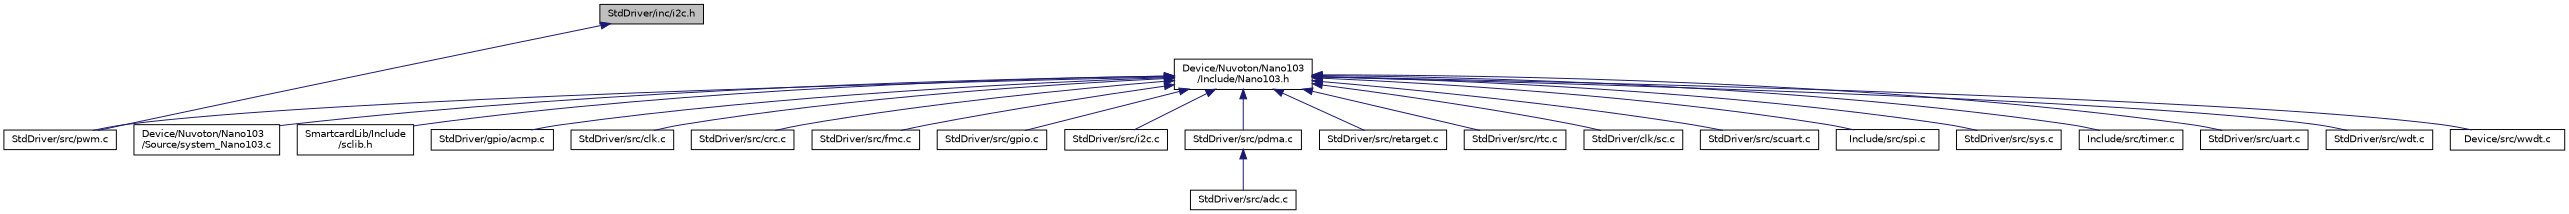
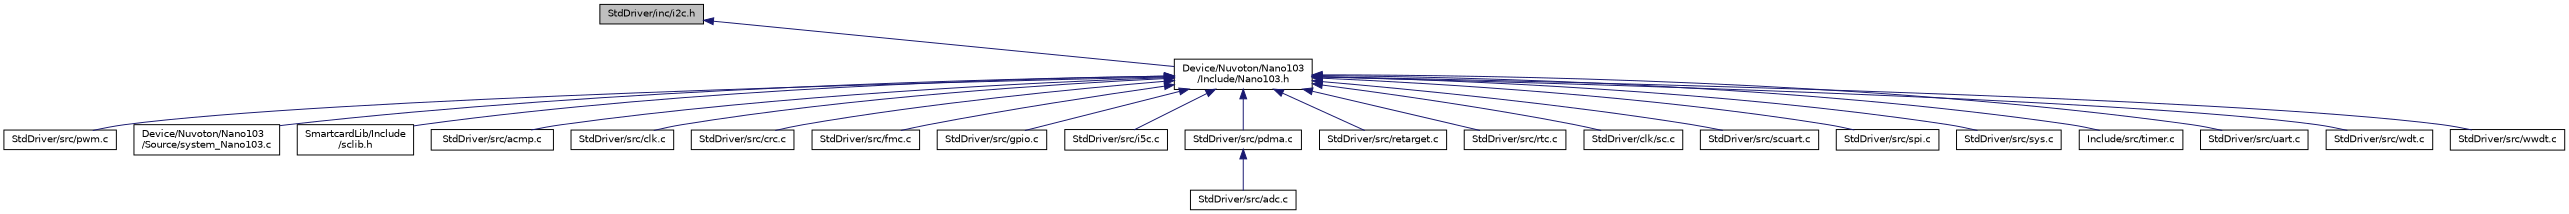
(349, 77) -> (944, 44)
(492, 140) -> (492, 140)
(1116, 140) -> (1116, 140)
(1888, 140) -> (1888, 140)
(2508, 140) -> (2508, 140)
